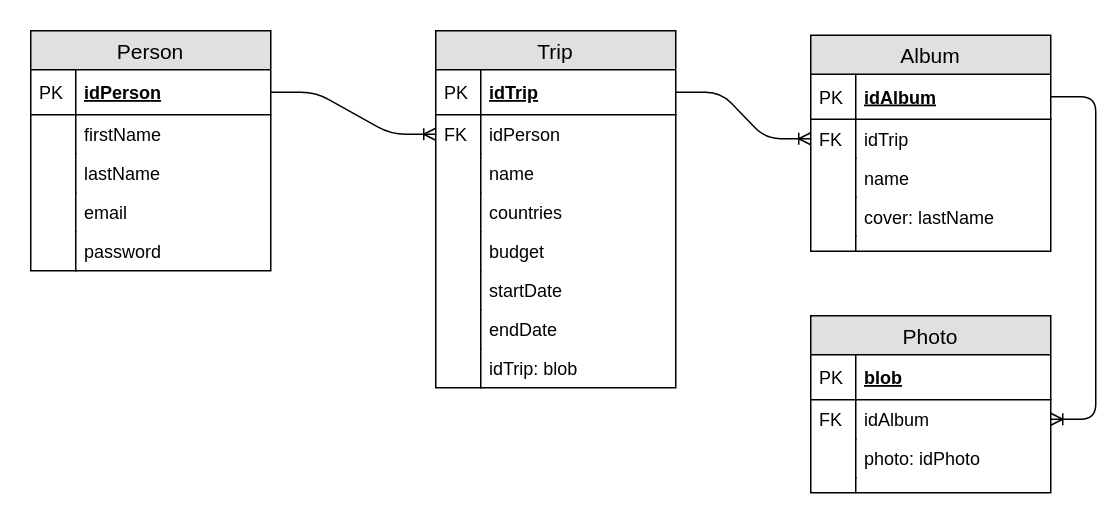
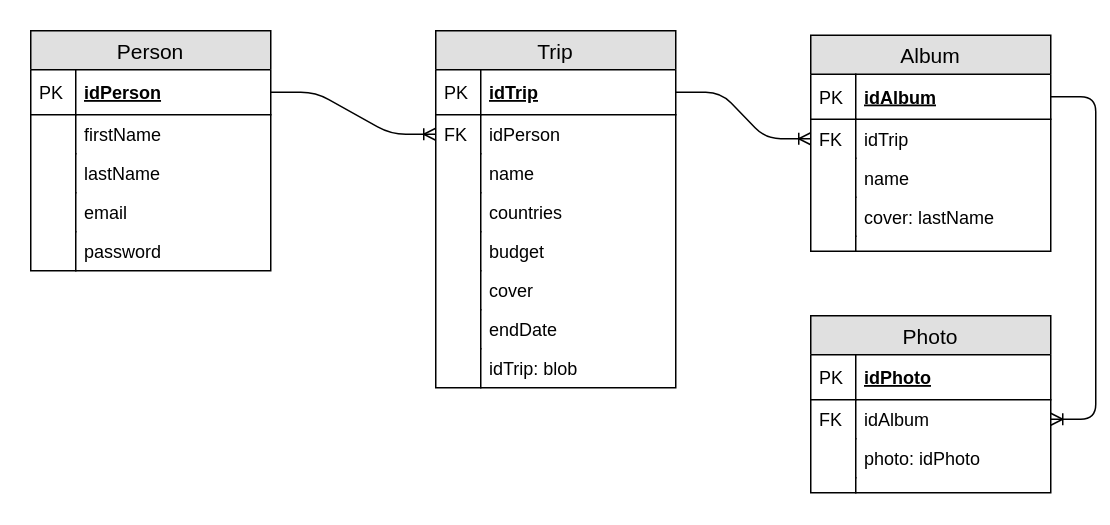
(534, 291) -> (514, 291)
(882, 378) -> (897, 378)
